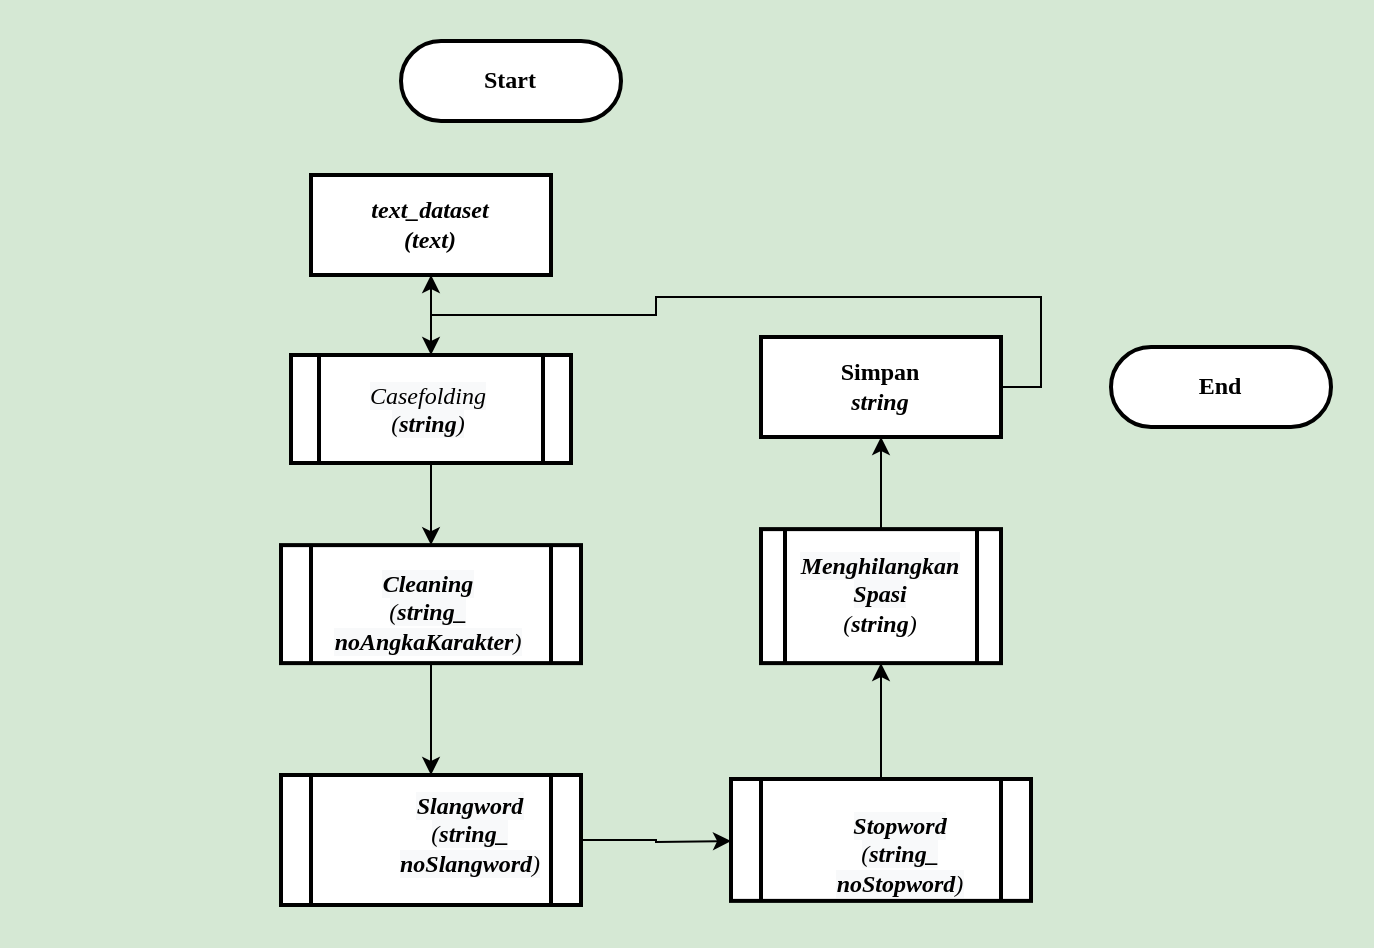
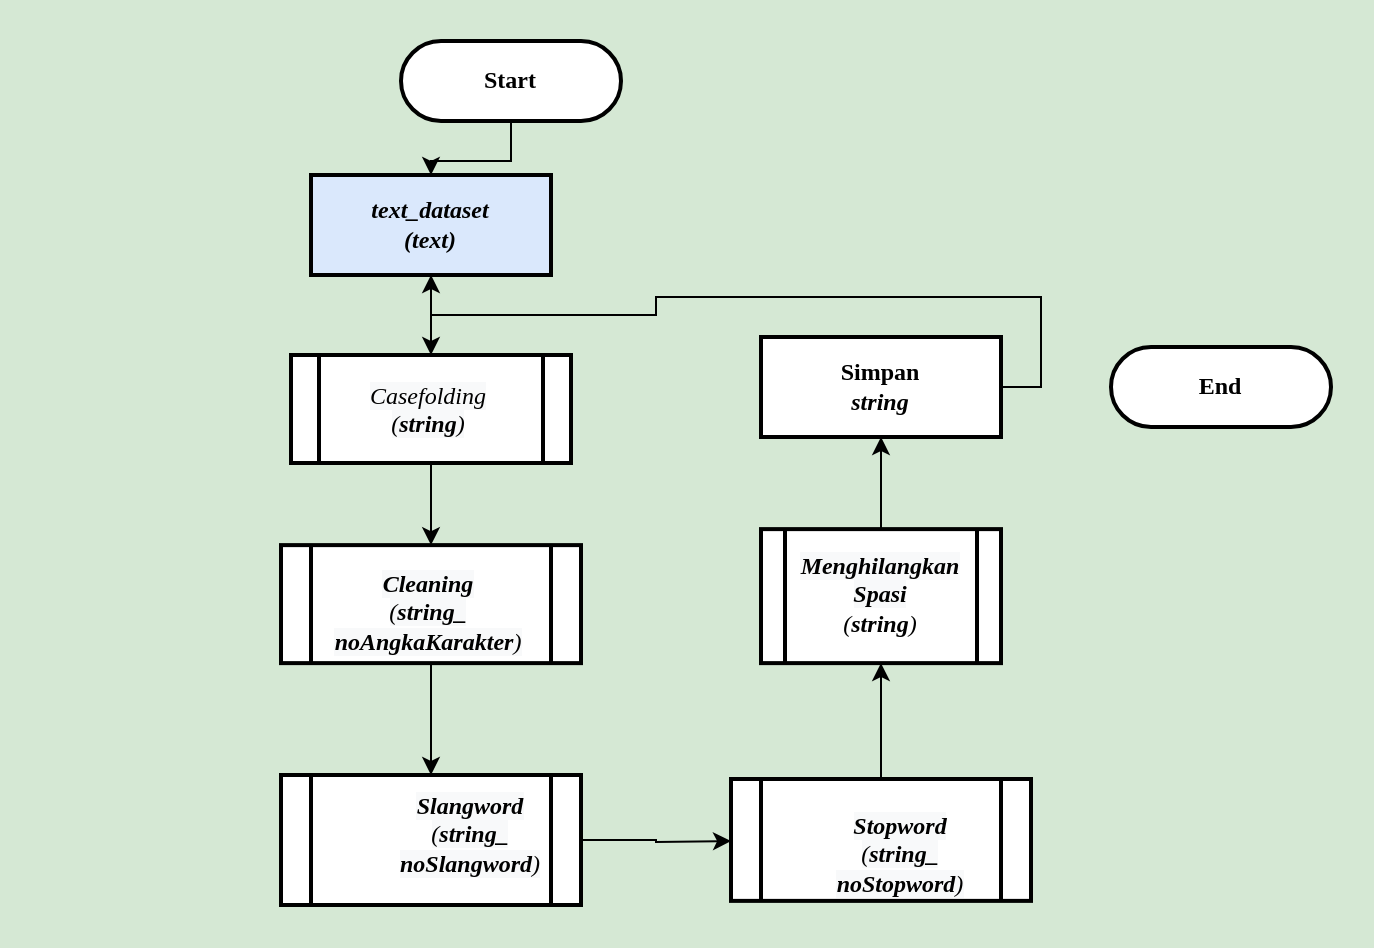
none -> (491, 161)
(431, 225) -> (431, 225)
